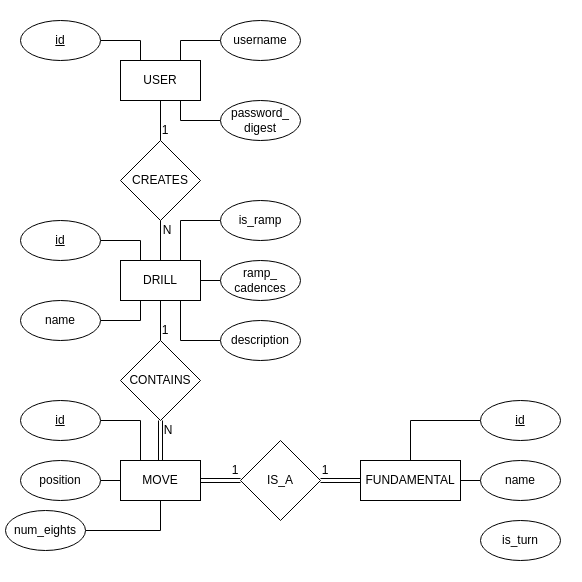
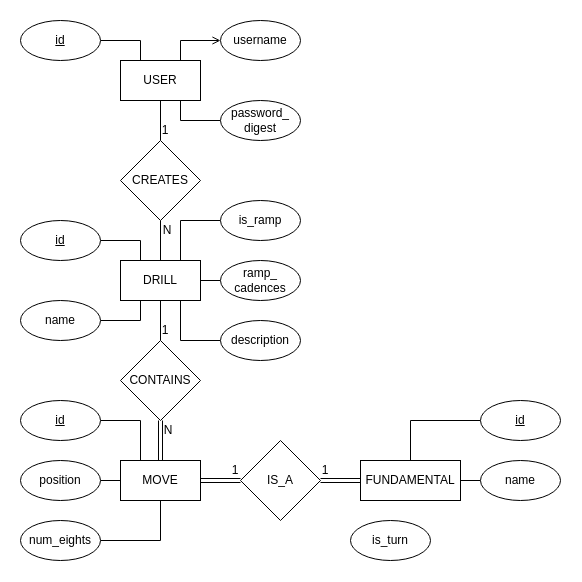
(215, 41) -> (215, 41)
(46, 531) -> (61, 541)
(521, 541) -> (391, 541)
